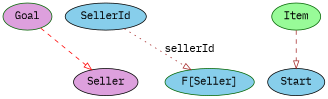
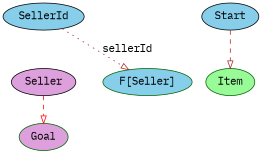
(296, 46) -> (230, 46)
(63, 47) -> (44, 106)
